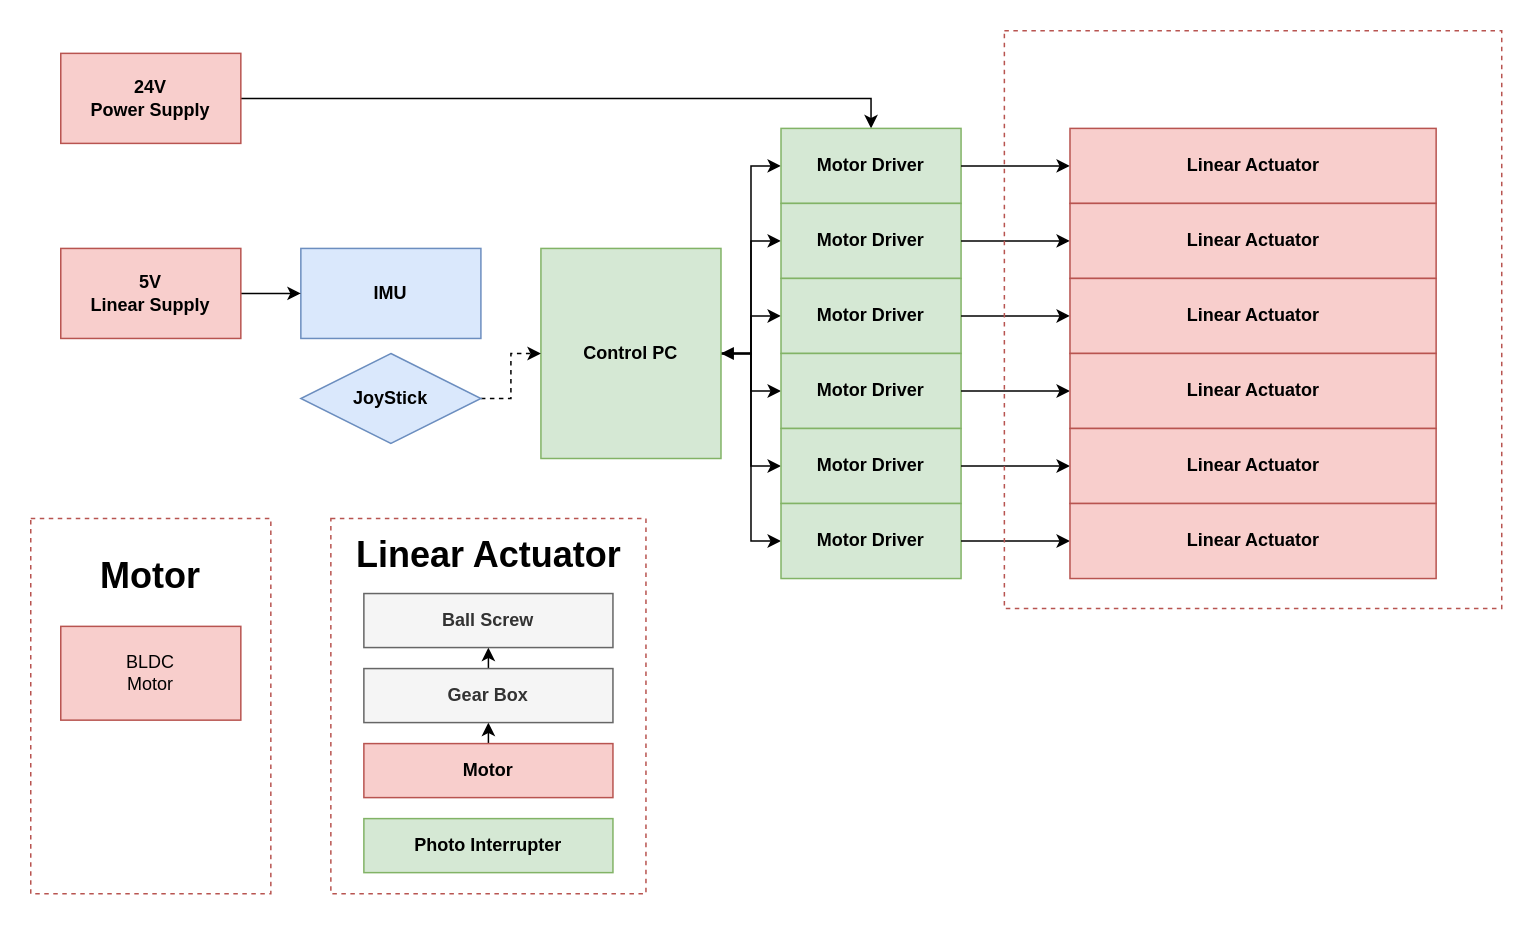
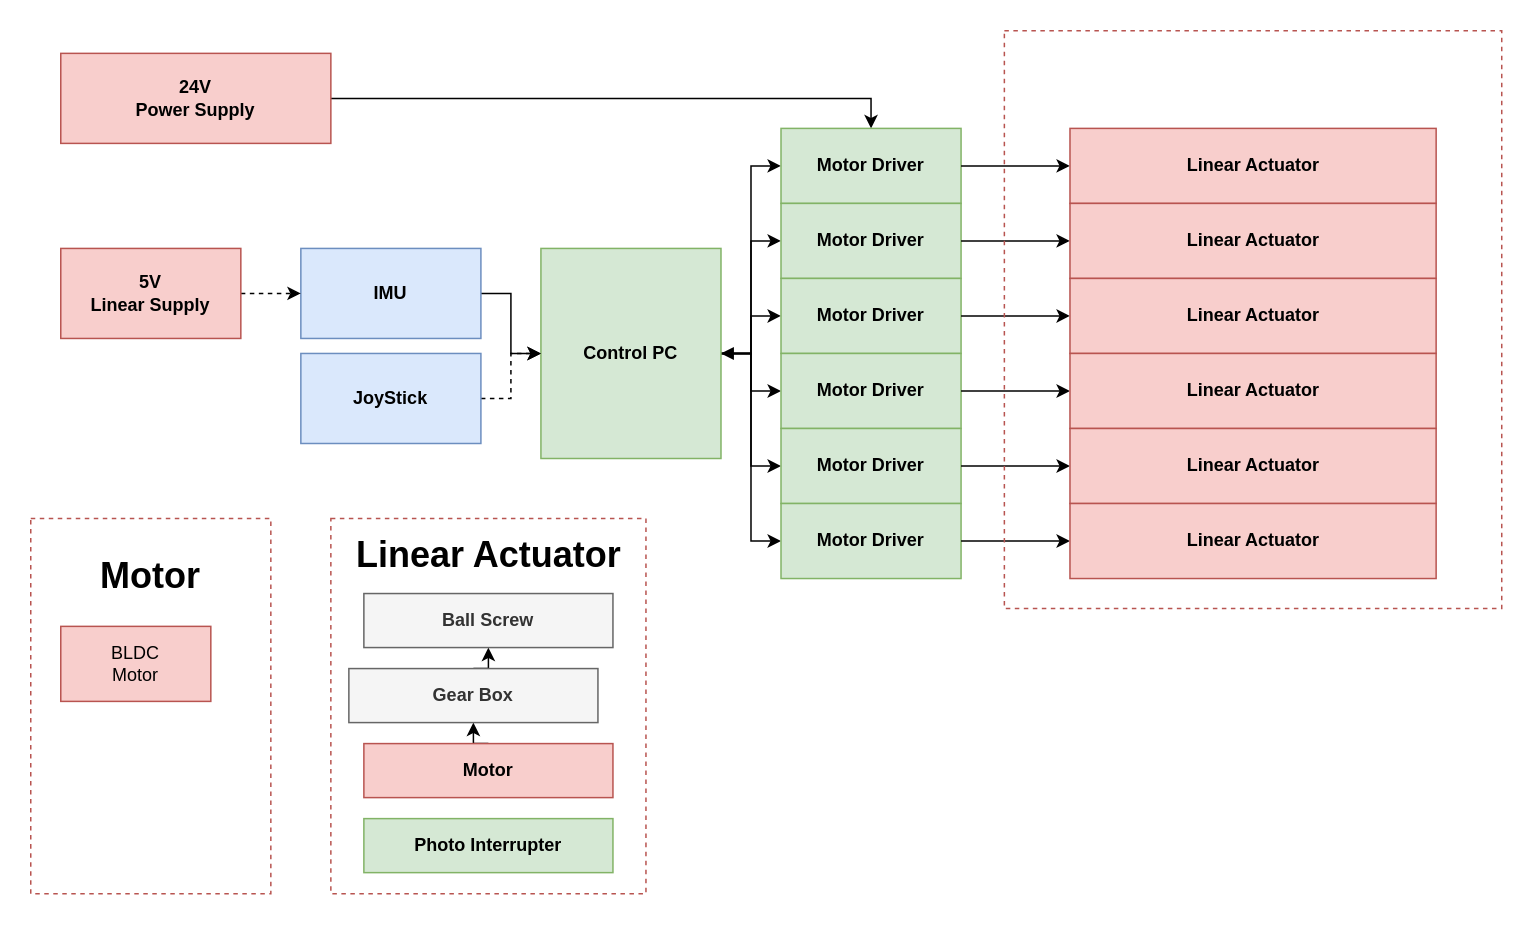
(151, 98) -> (196, 98)
(265, 293) -> (265, 293)
none -> (511, 307)
(391, 398) -> (391, 398)
(151, 673) -> (136, 664)
(488, 695) -> (473, 695)
